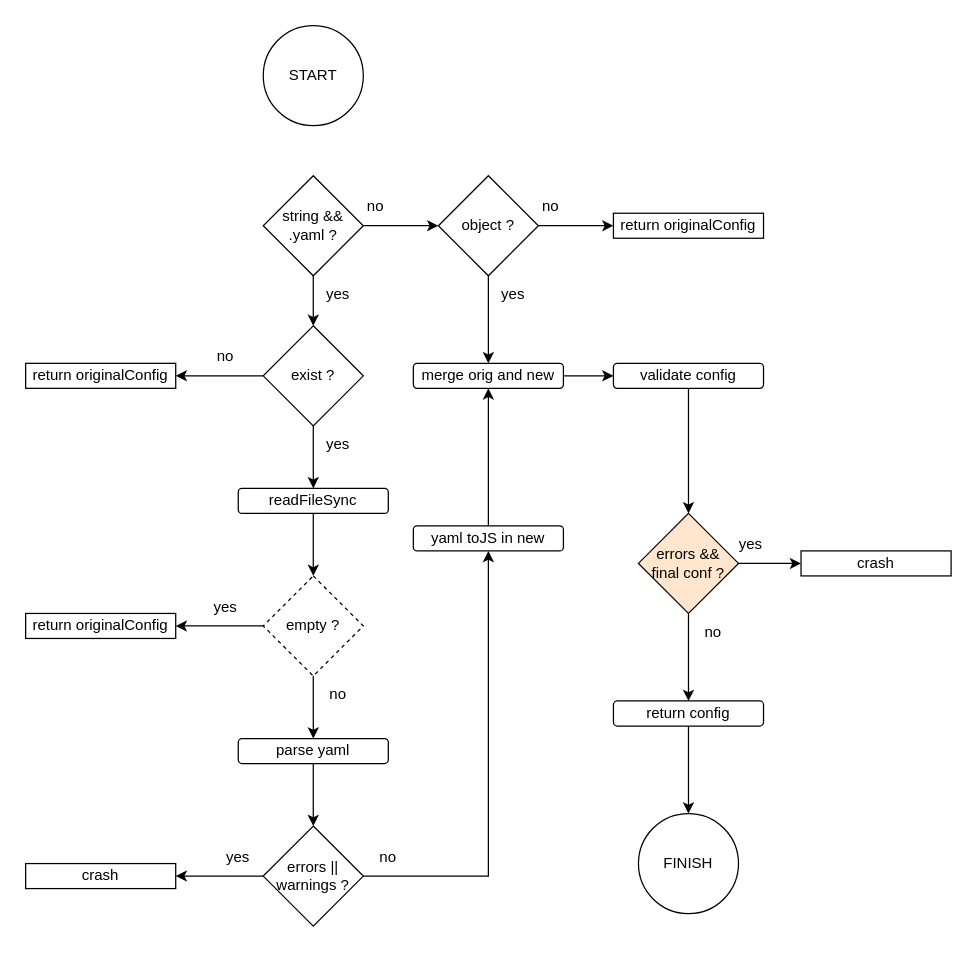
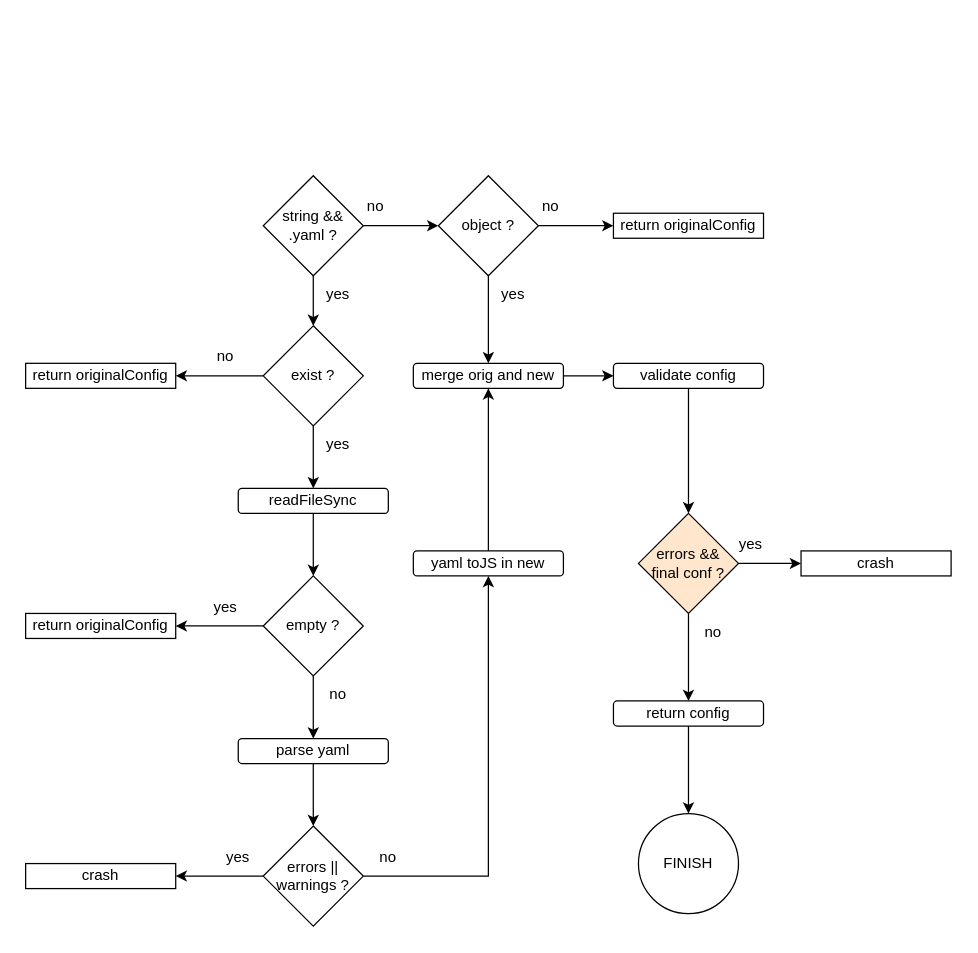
(313, 76) -> none
(488, 538) -> (488, 563)
(313, 626) -> (313, 626)
